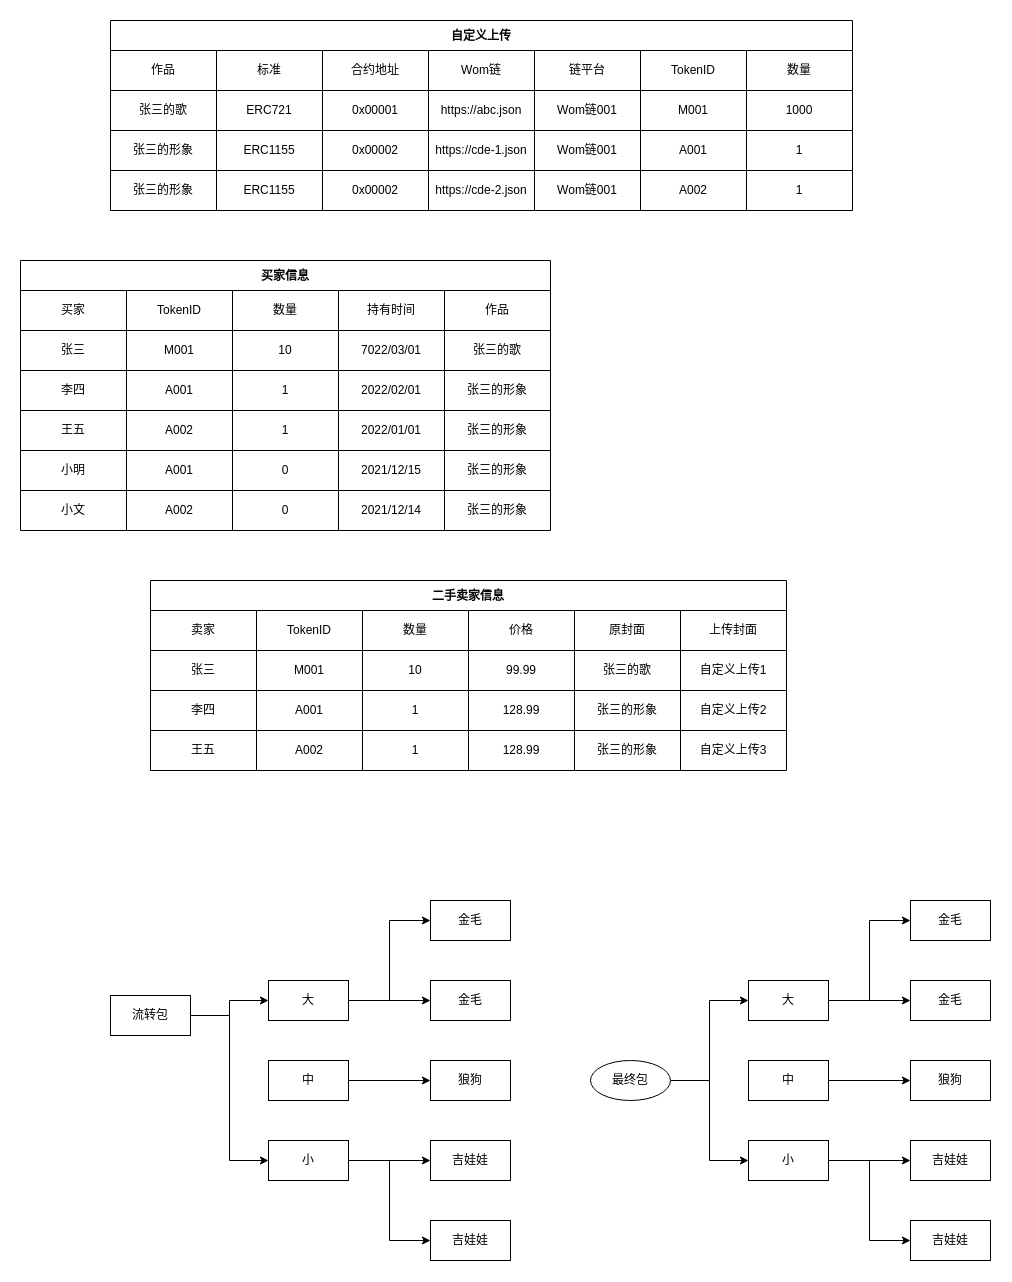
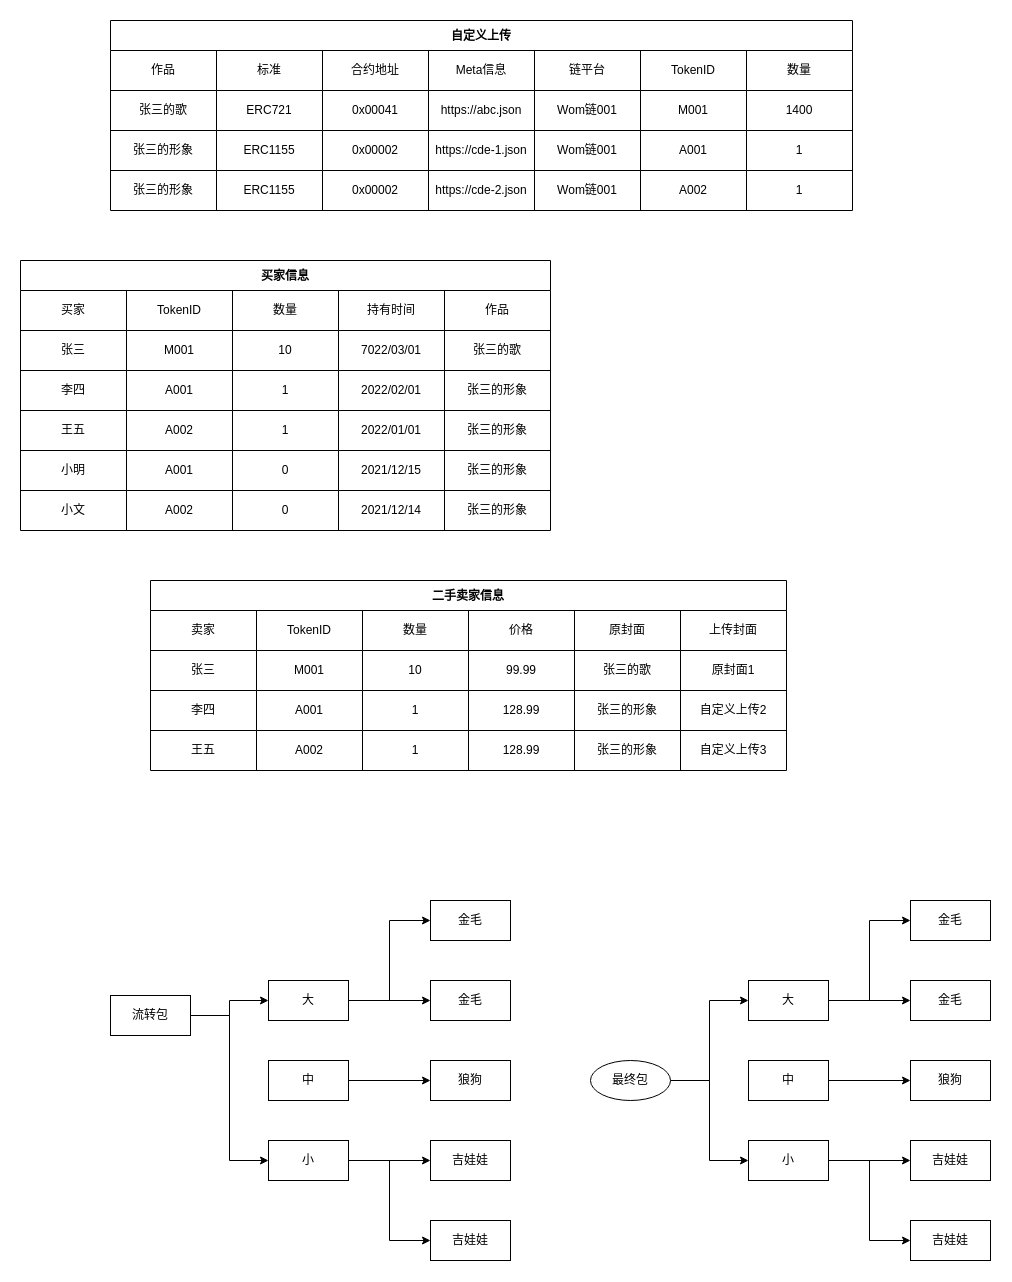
(482, 71) -> (482, 71)
(376, 111) -> (376, 111)
(800, 111) -> (800, 111)
(734, 671) -> (734, 671)
